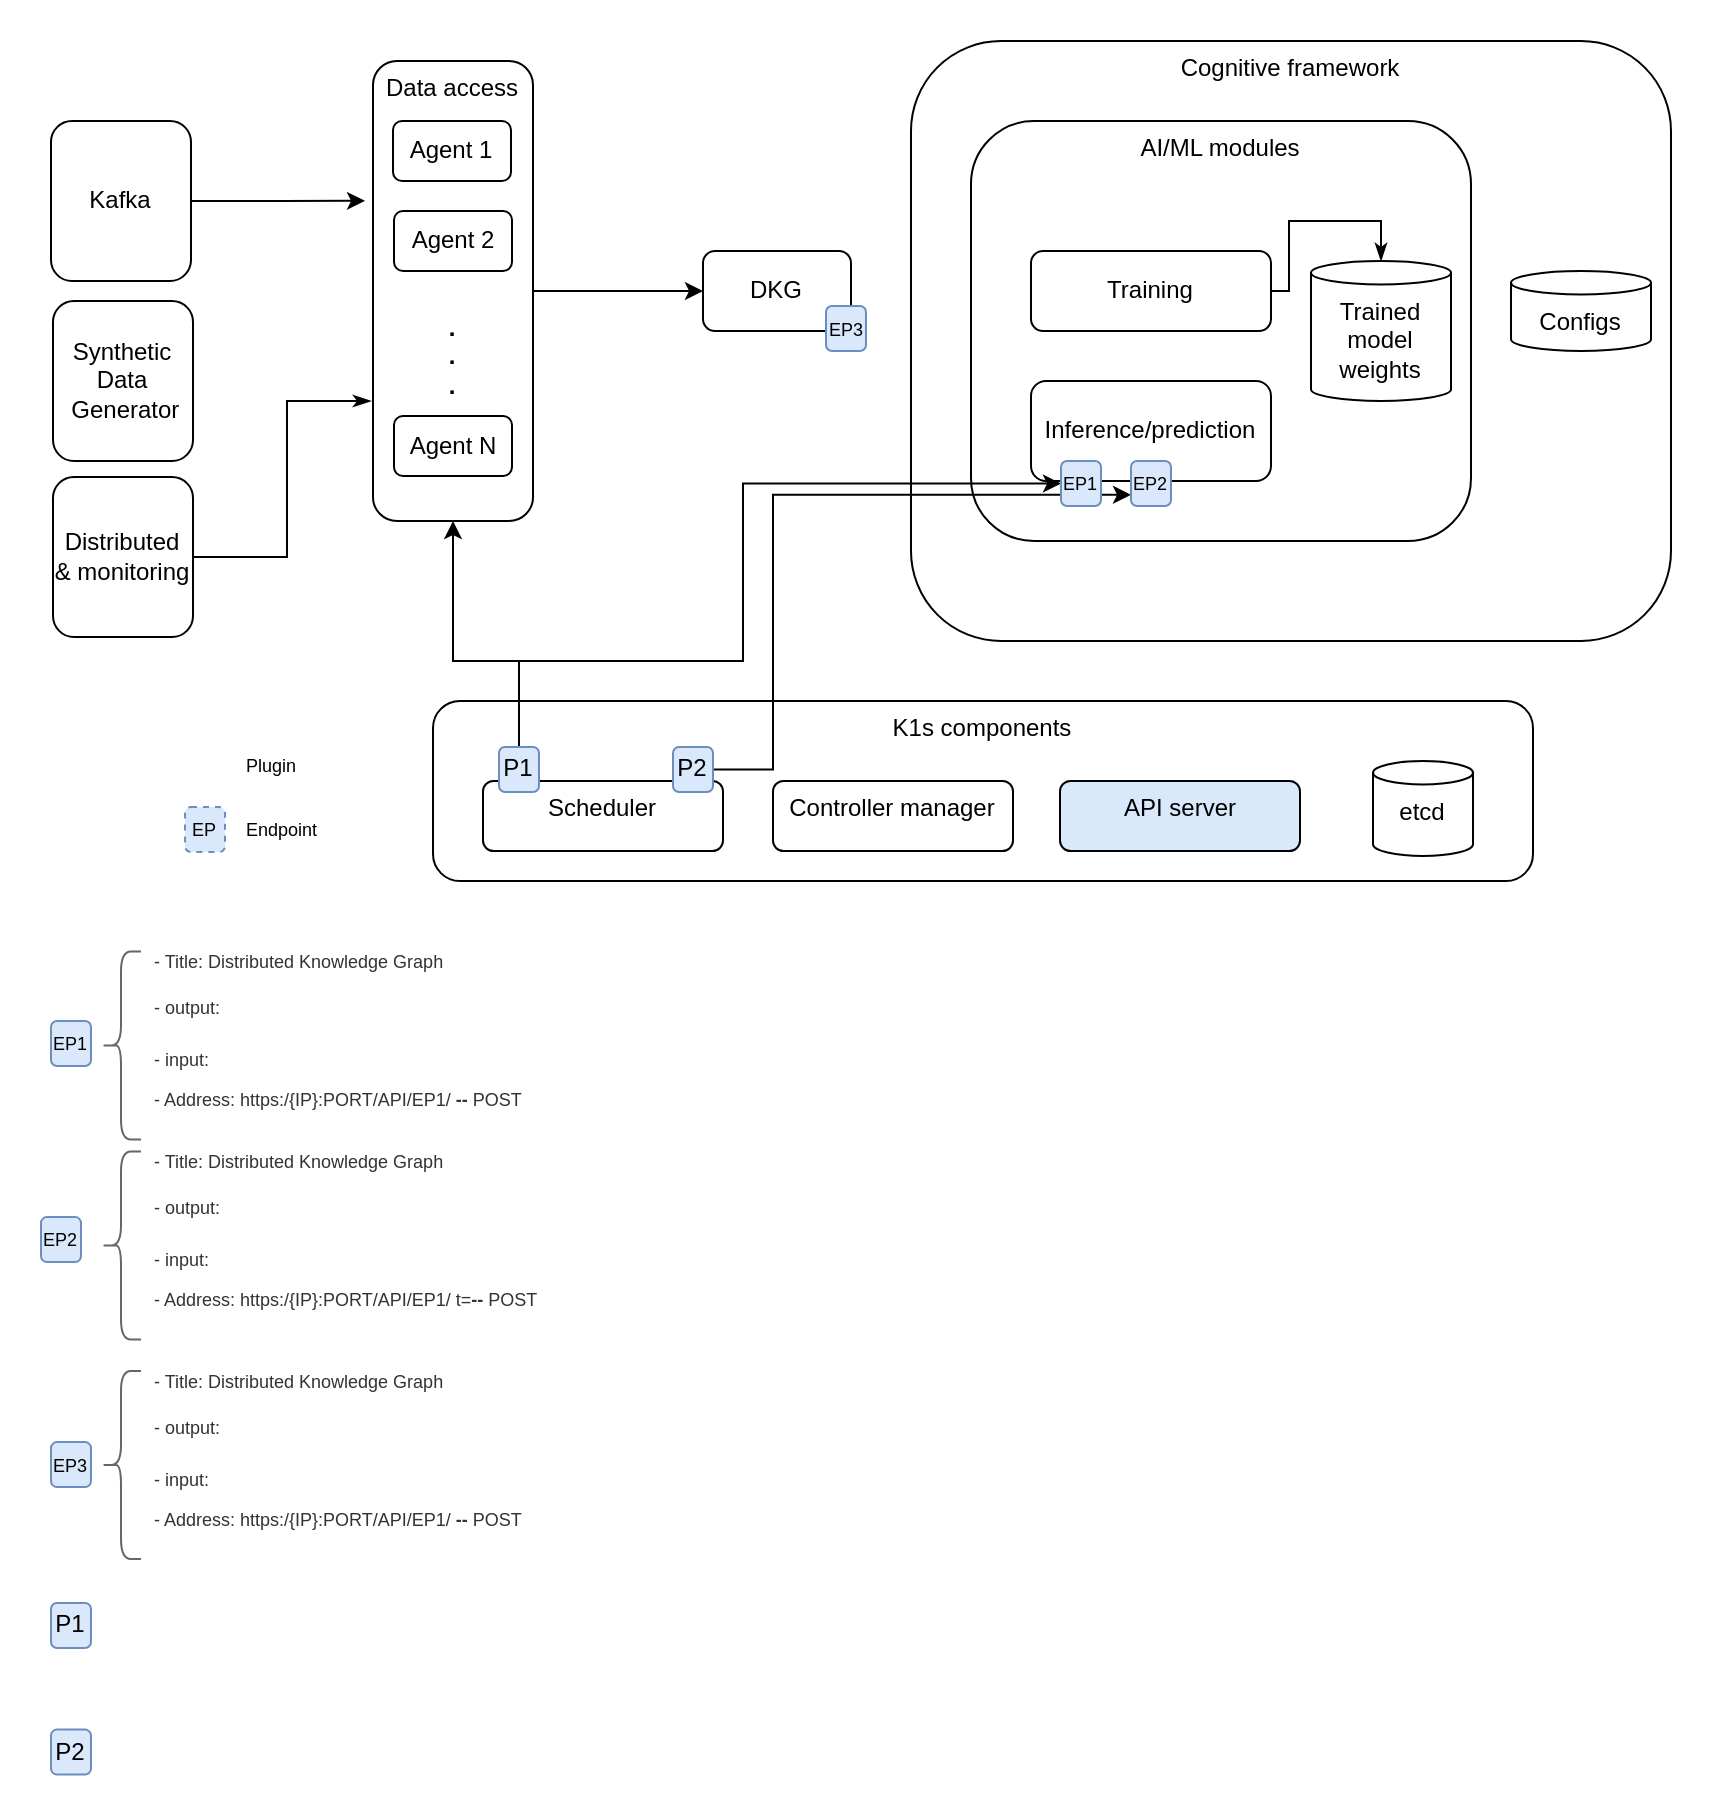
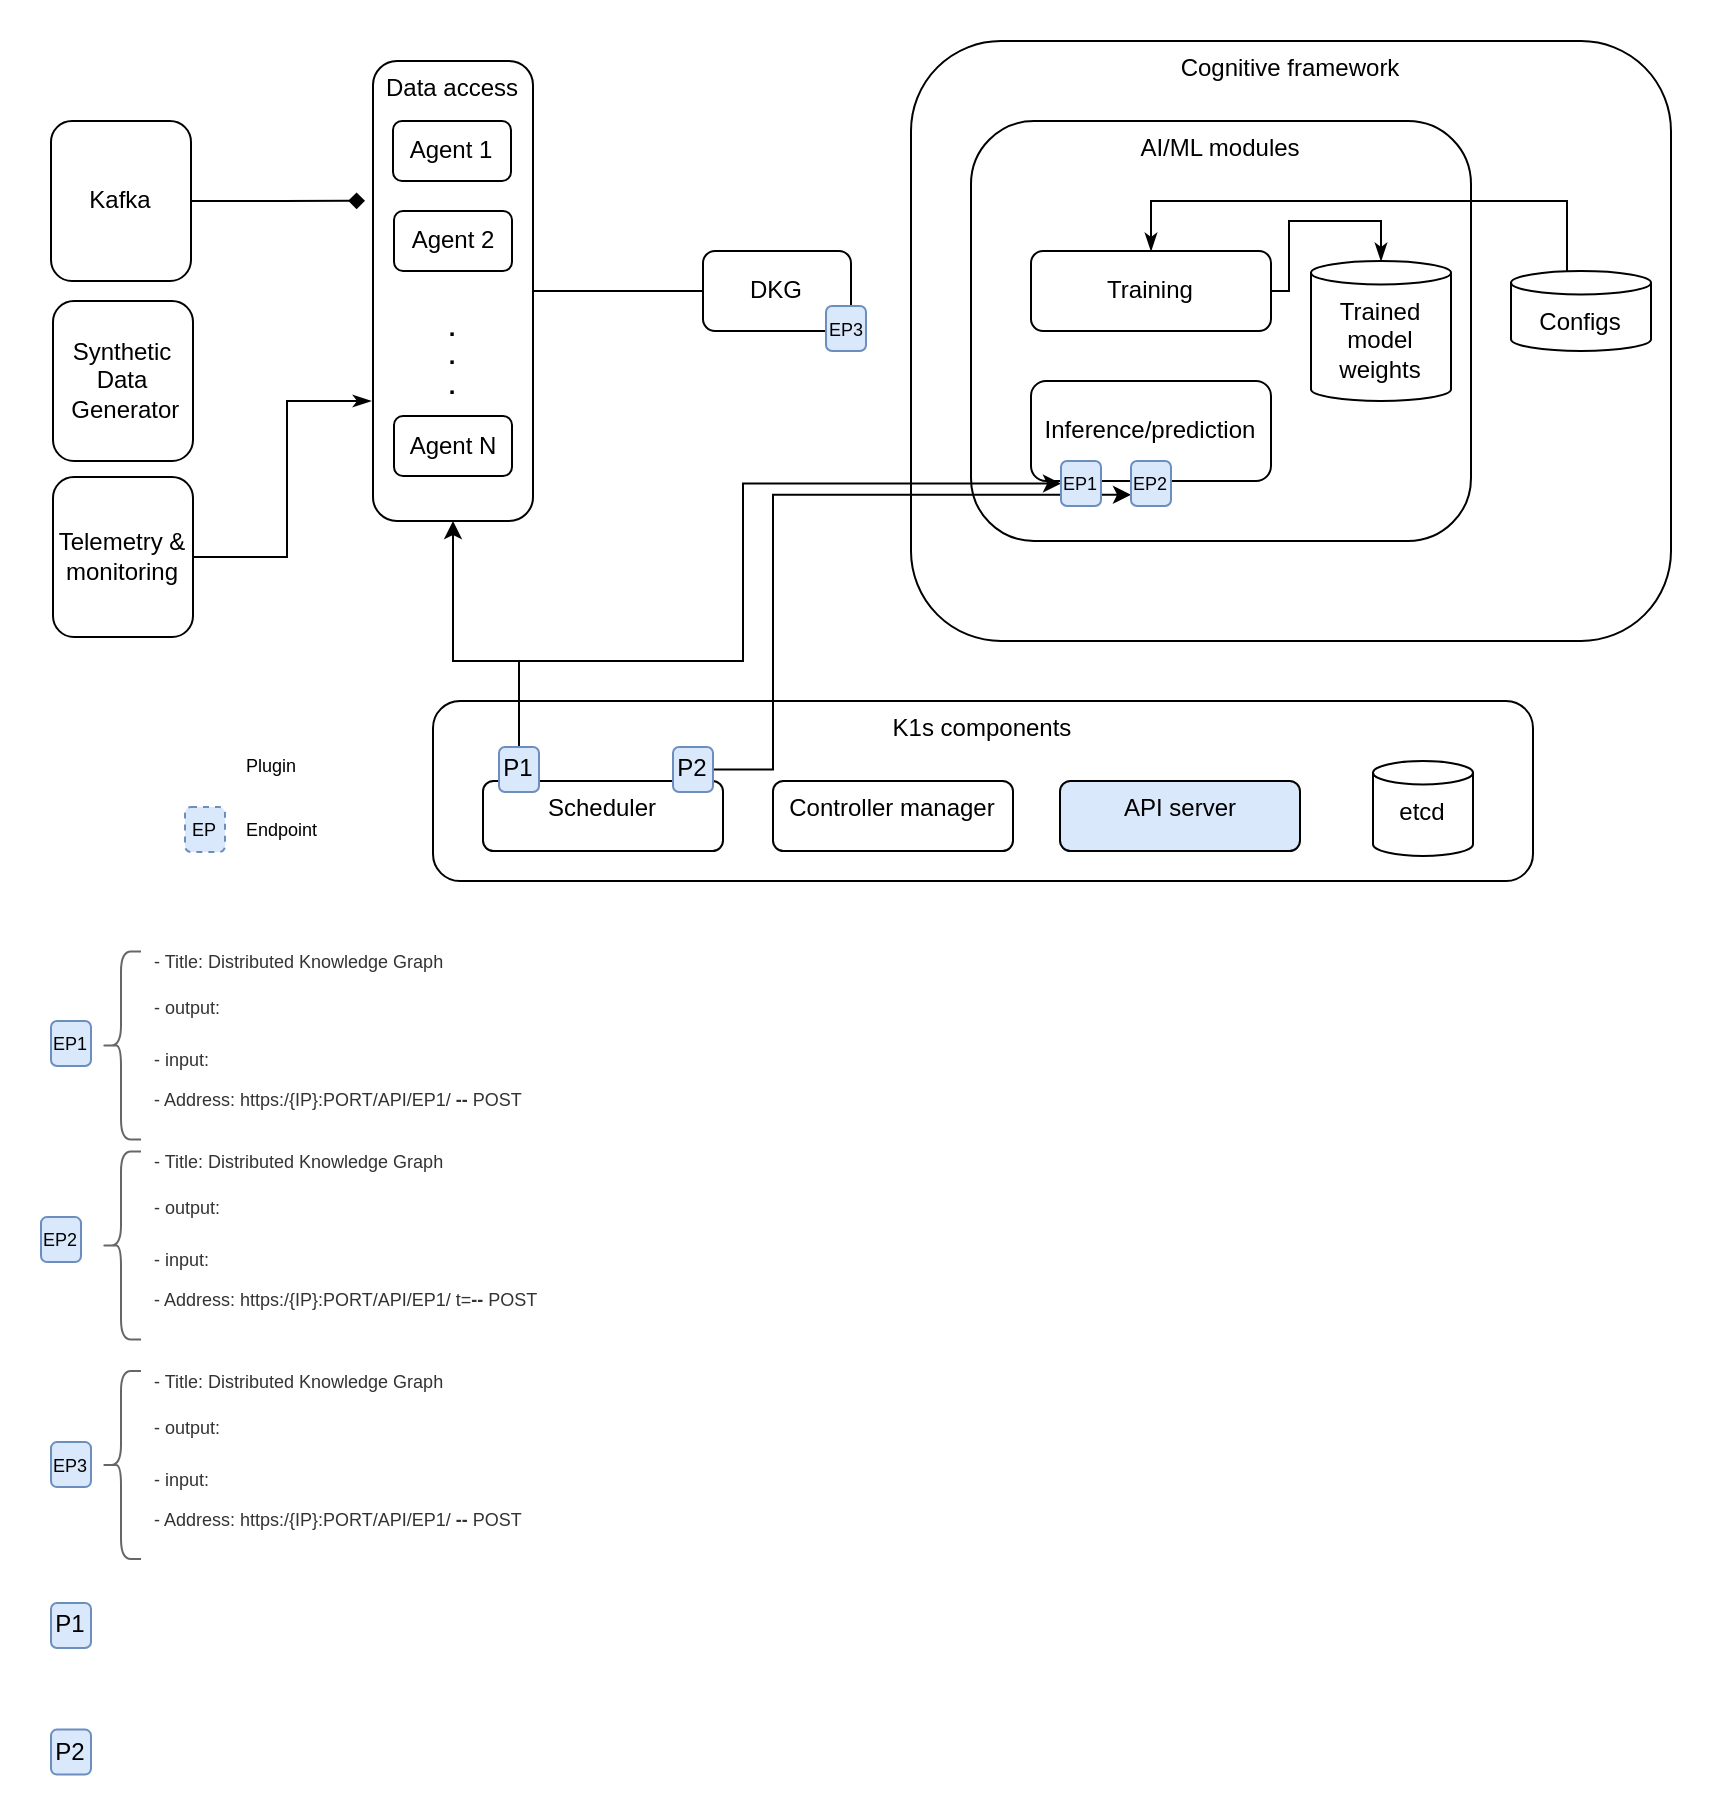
(350, 201) -> (349, 201)
none -> (1376, 201)
(688, 291) -> (693, 291)
(123, 557) -> (123, 557)
